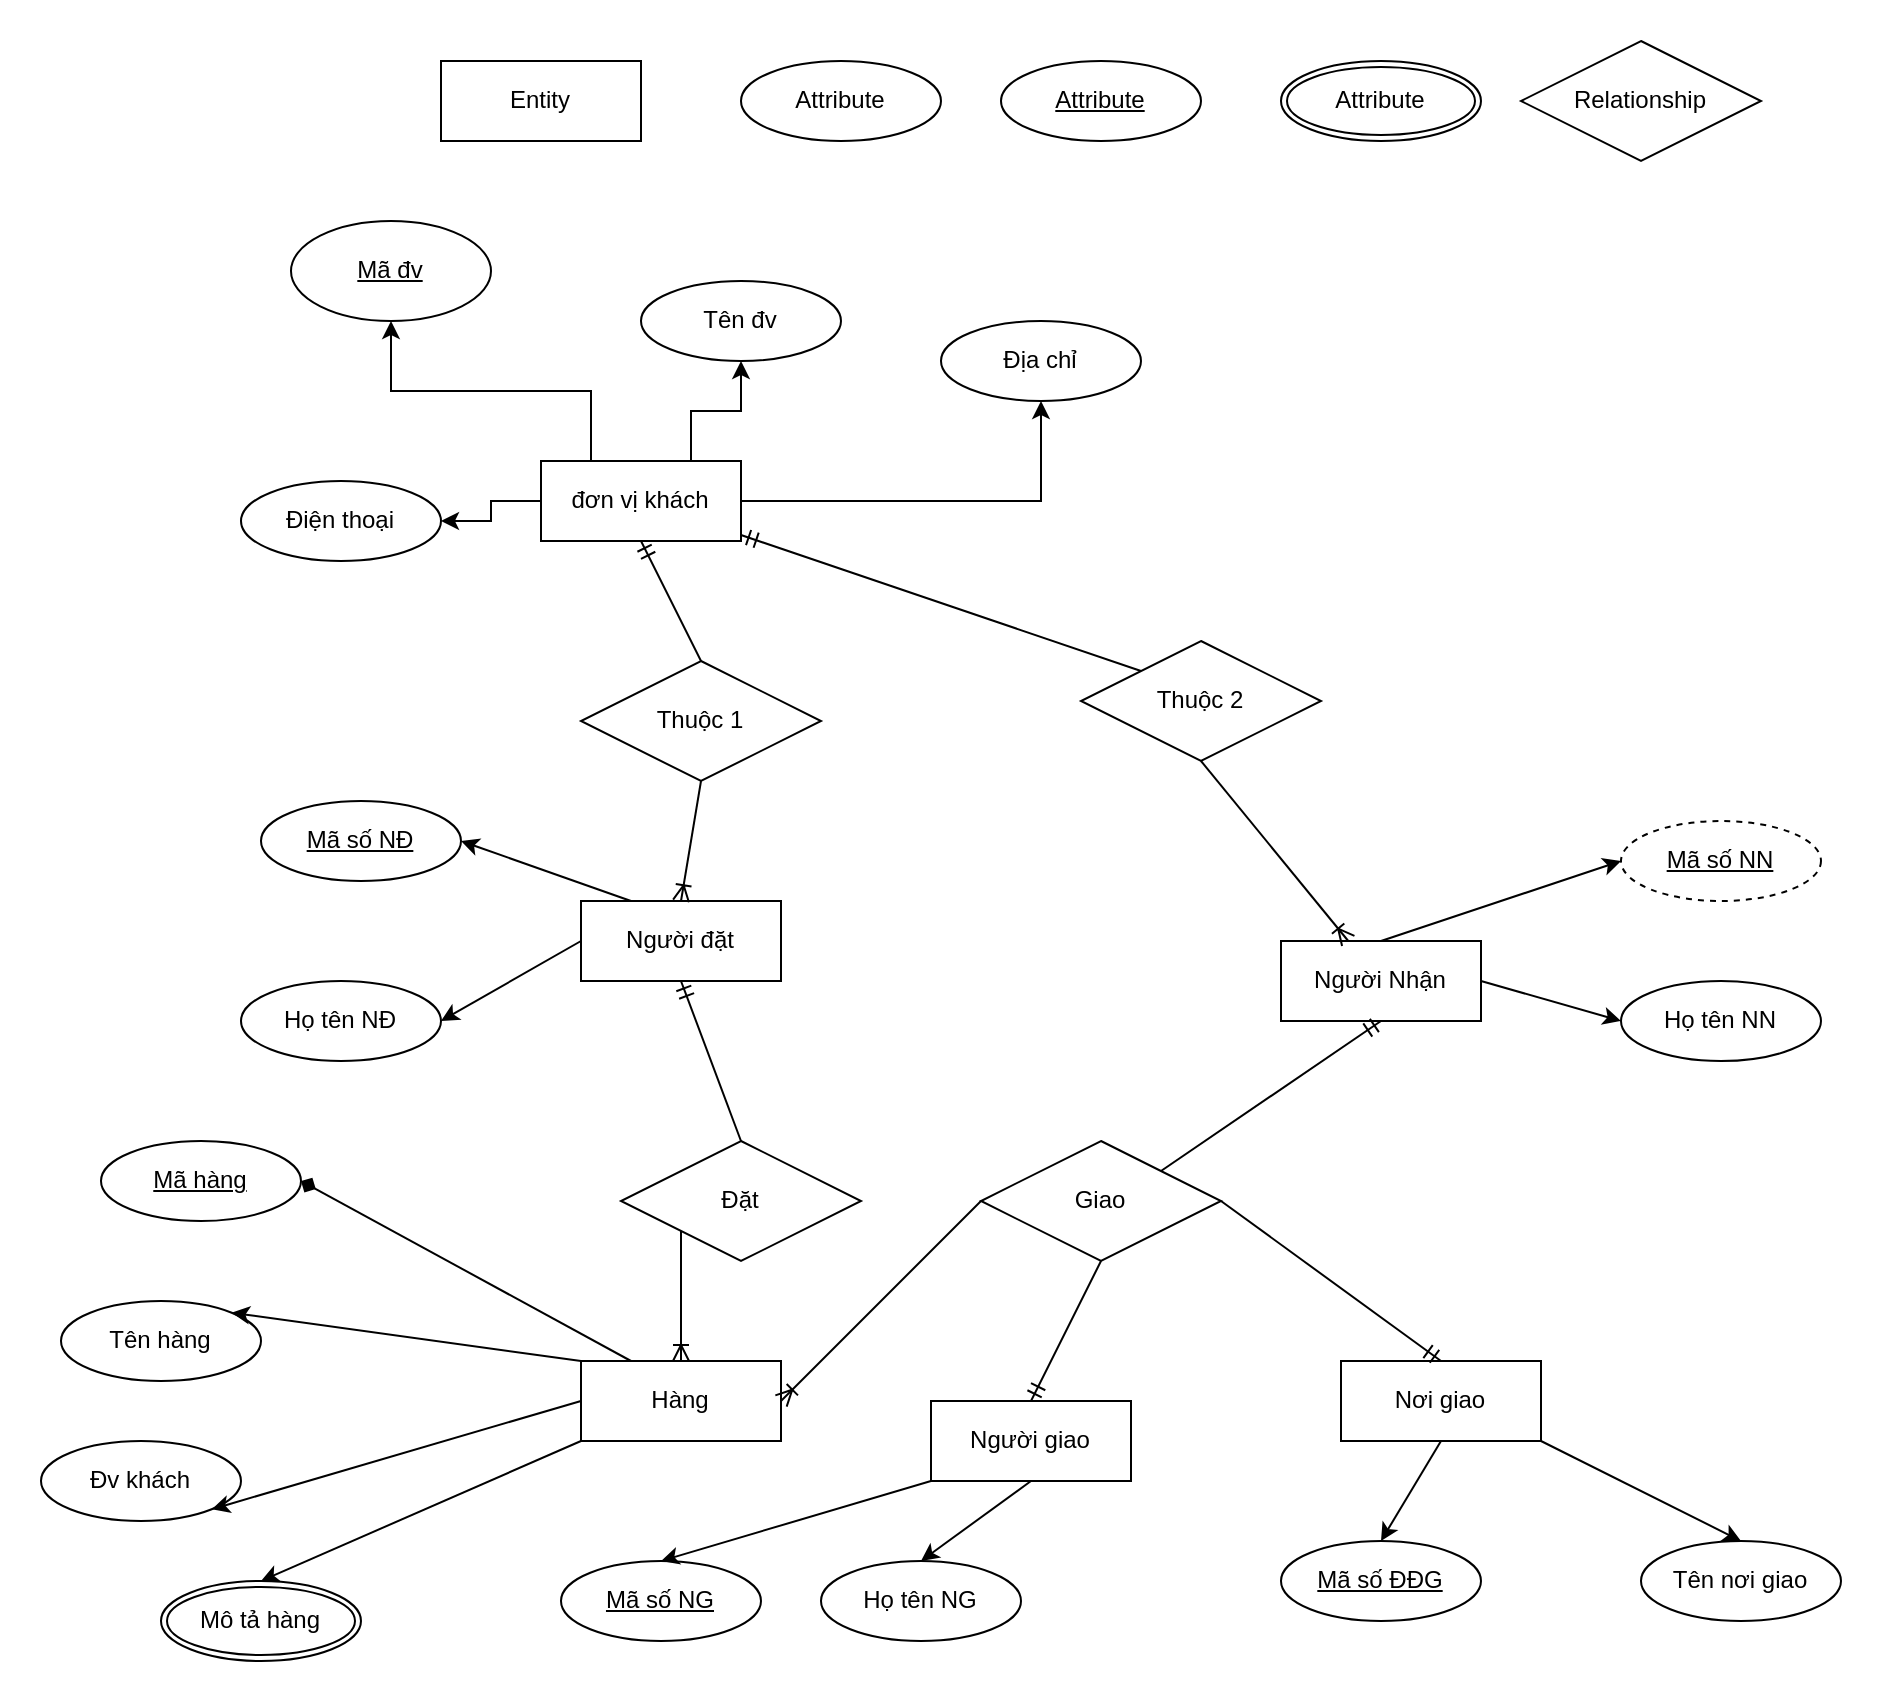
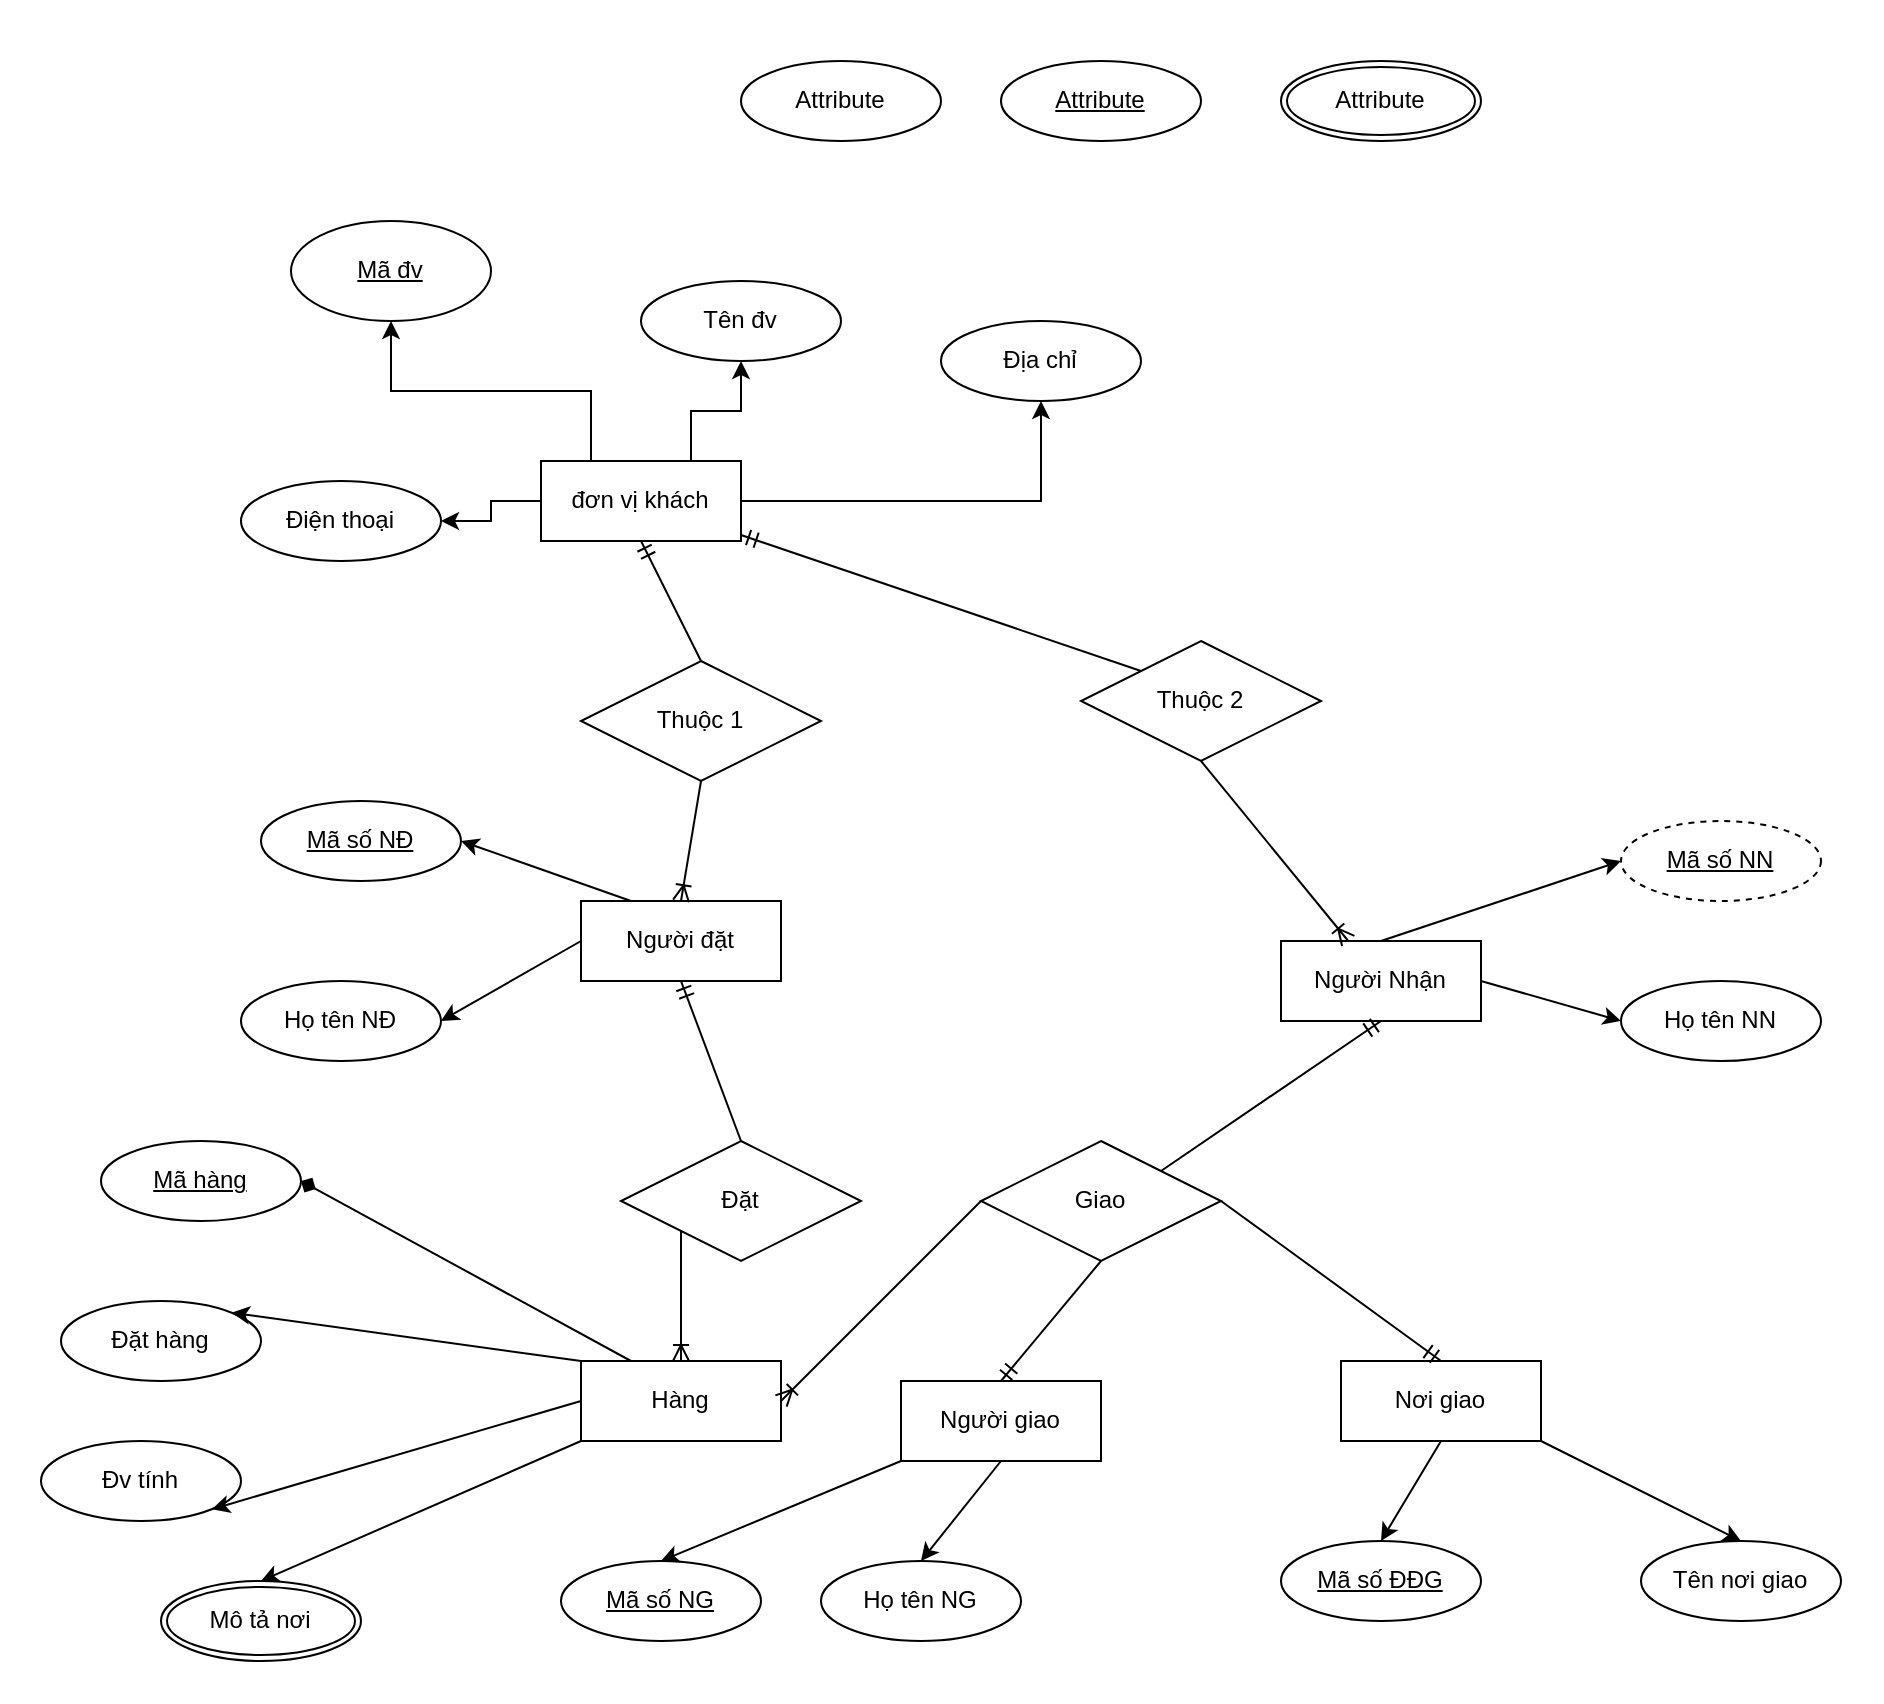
(541, 101) -> none
(1641, 101) -> none
(161, 1341) -> (161, 1341)
(1031, 1441) -> (1001, 1421)
(141, 1481) -> (141, 1481)
(261, 1621) -> (261, 1621)
